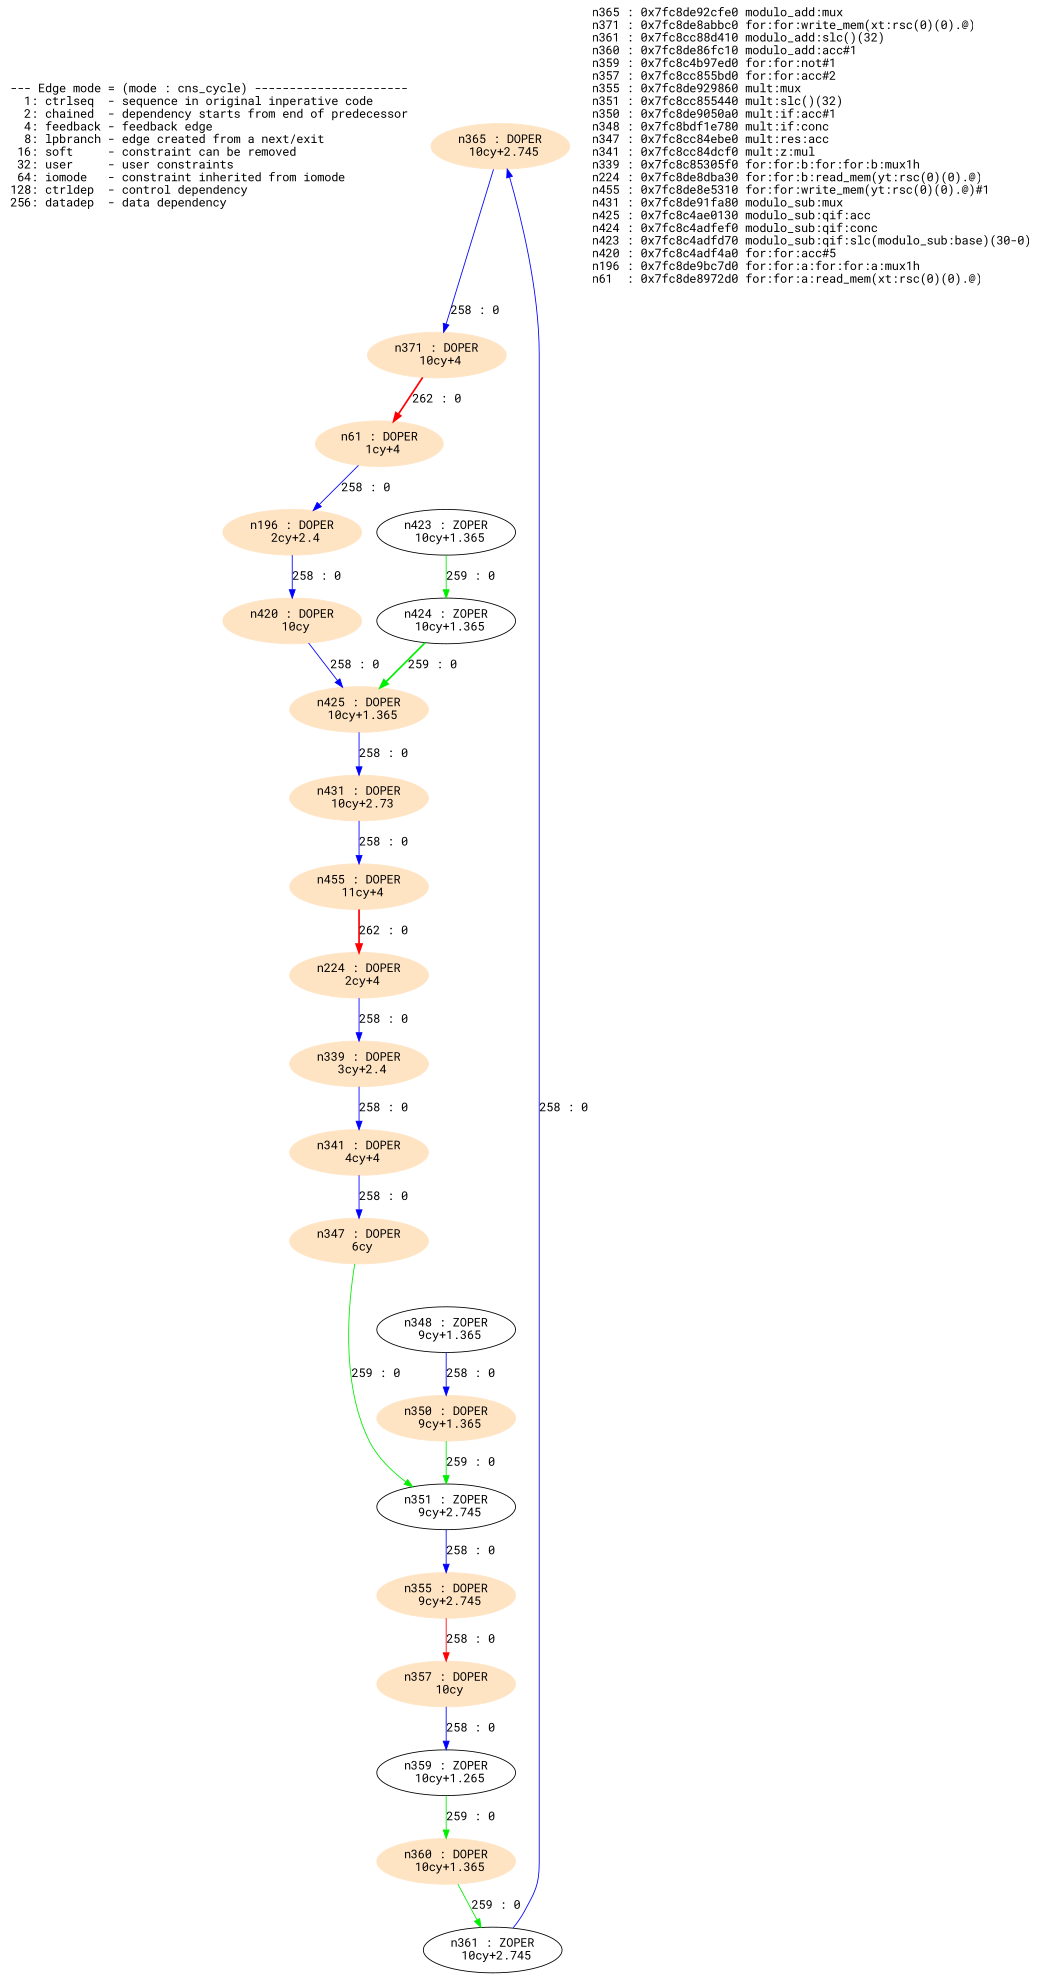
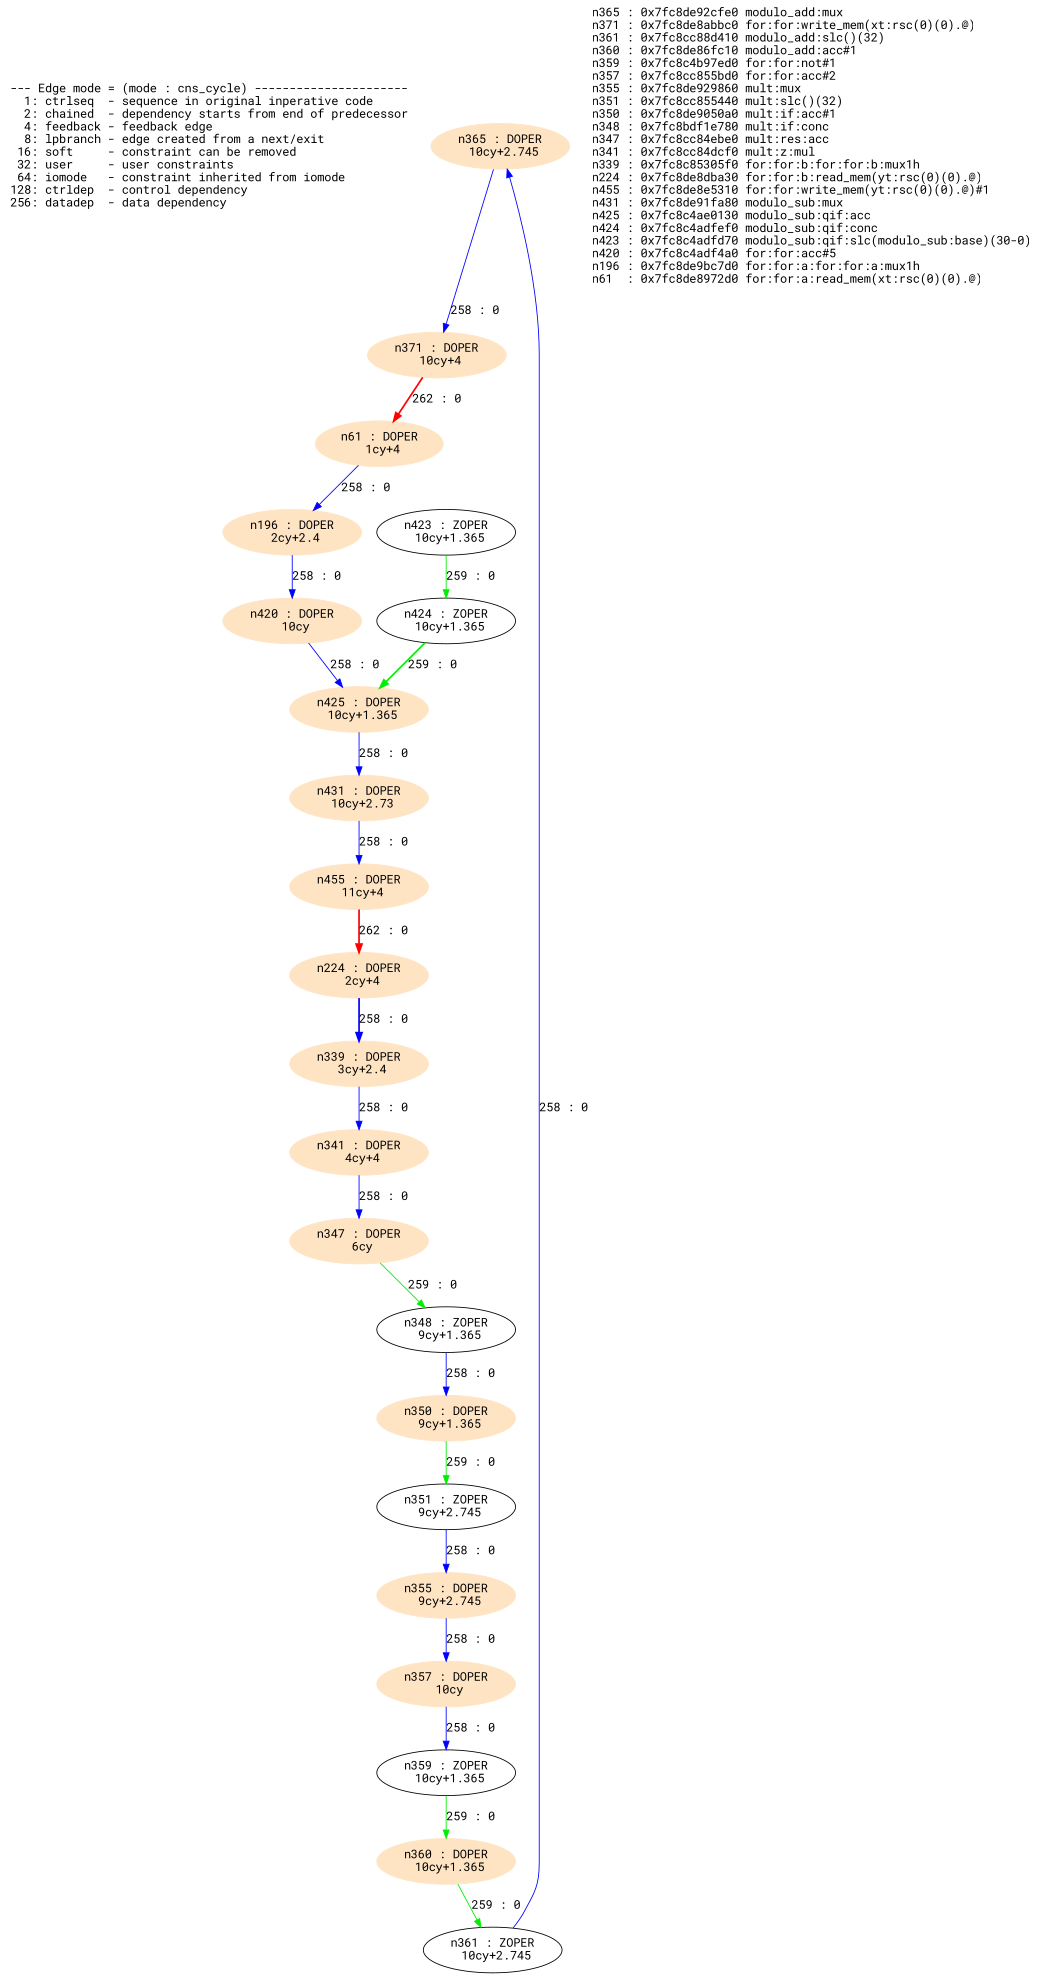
(359, 1015) -> (359, 1015)
(352, 1381) -> (400, 1282)
(446, 1635) -> (446, 1635)
(446, 1773) -> (446, 1773)
